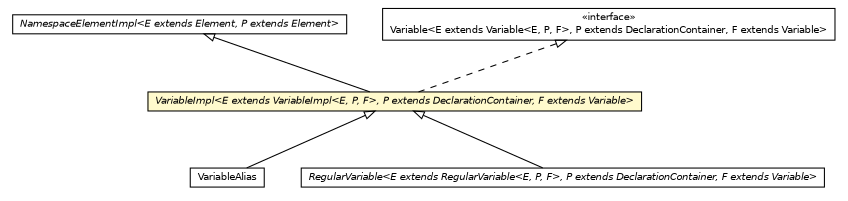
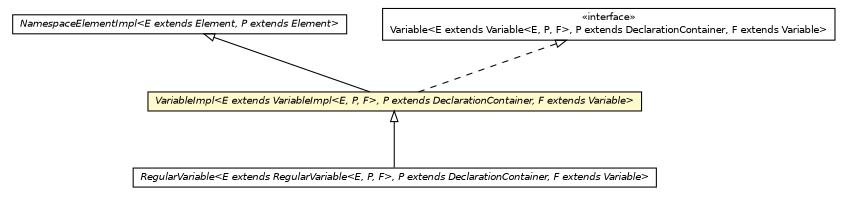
(227, 178) -> none
